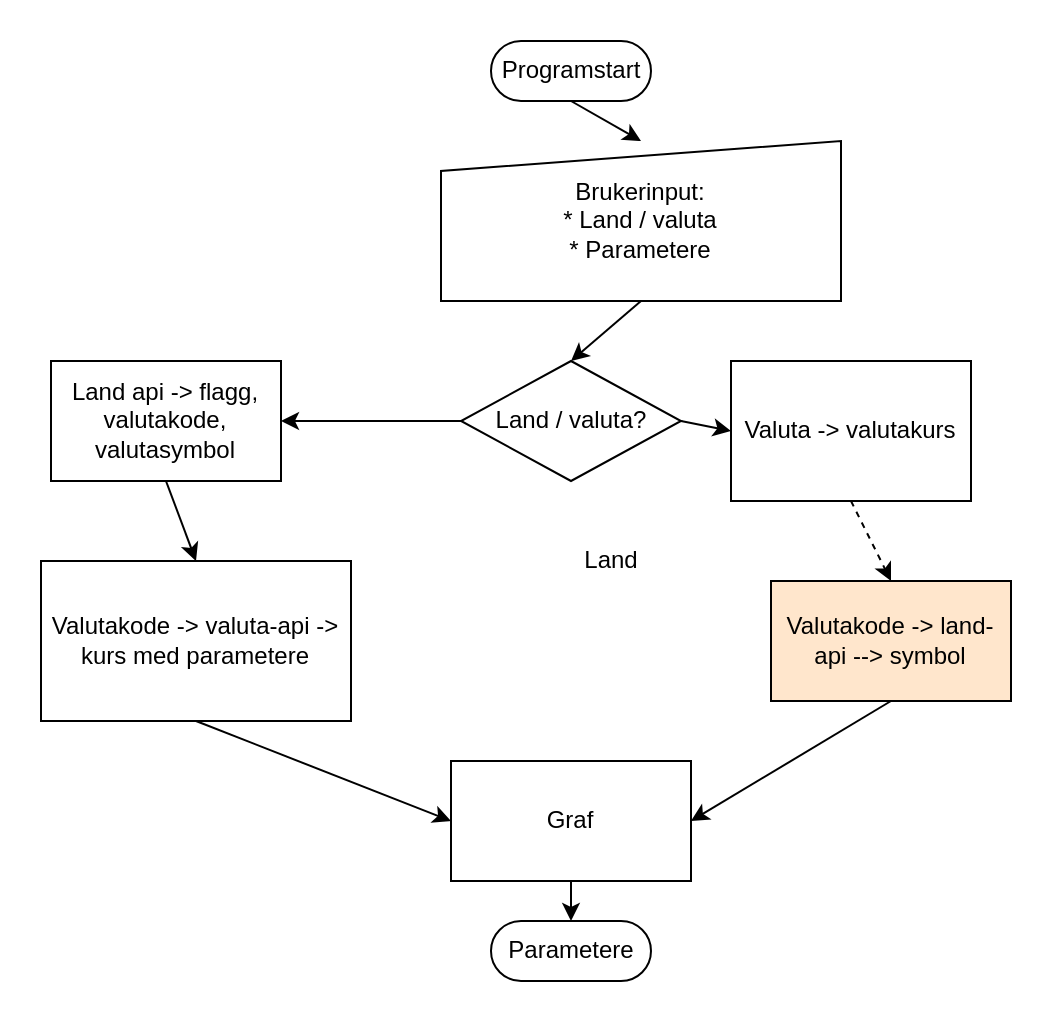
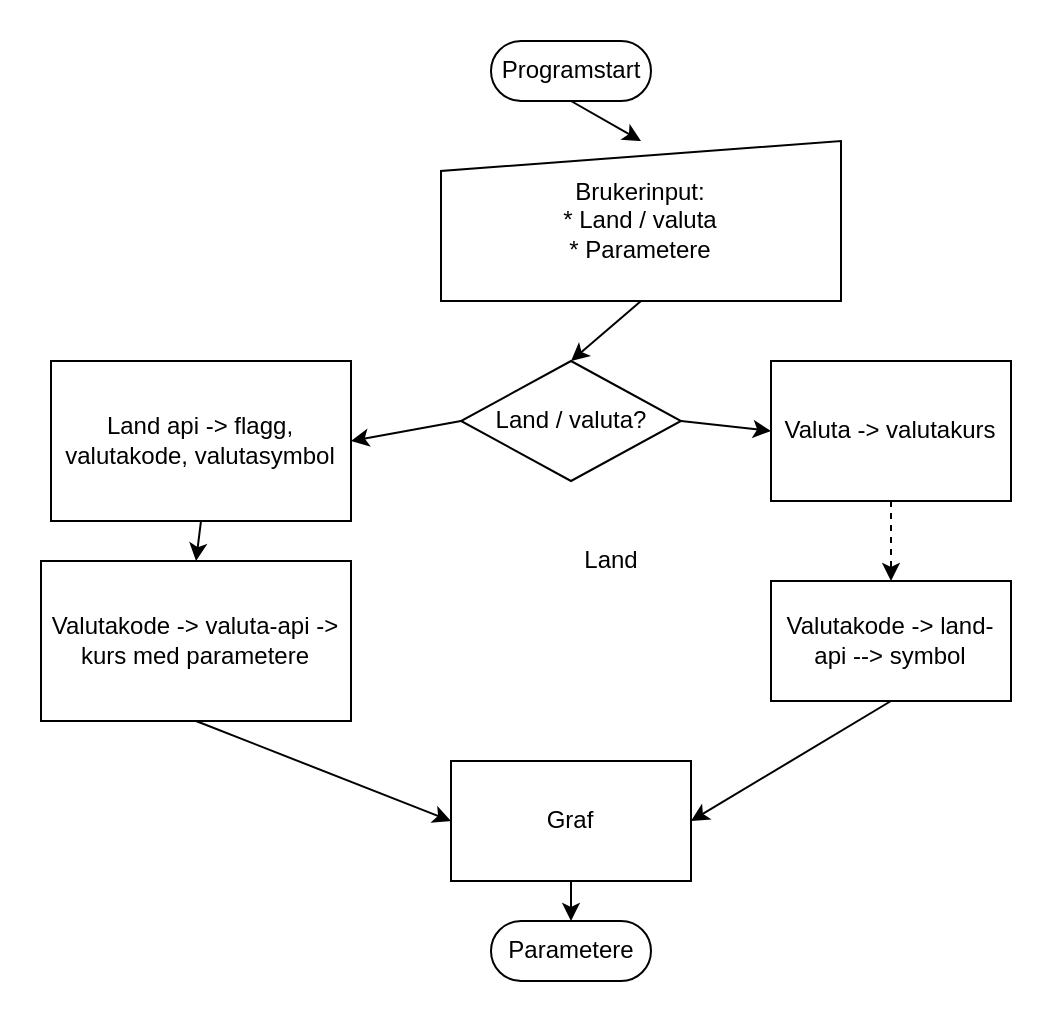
(166, 421) -> (201, 441)
(851, 431) -> (891, 431)
(891, 641) -> (891, 641)
